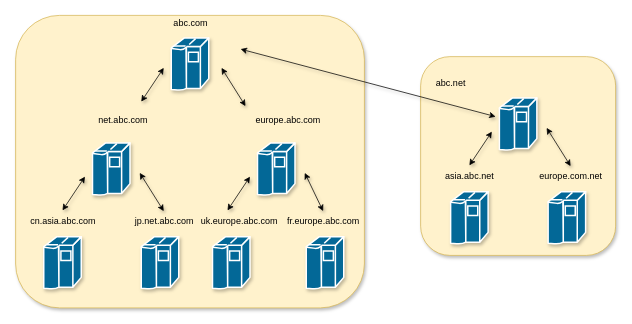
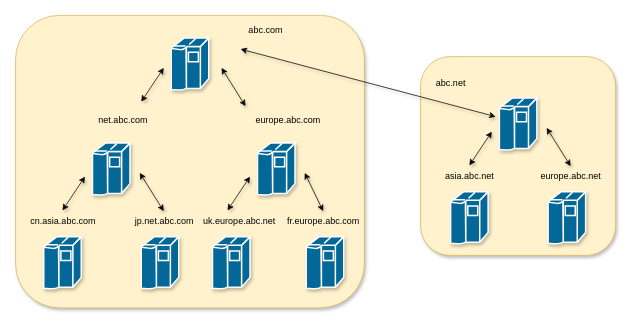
(190, 23) -> (265, 30)
(571, 177) -> (571, 177)
(239, 222) -> (239, 222)
